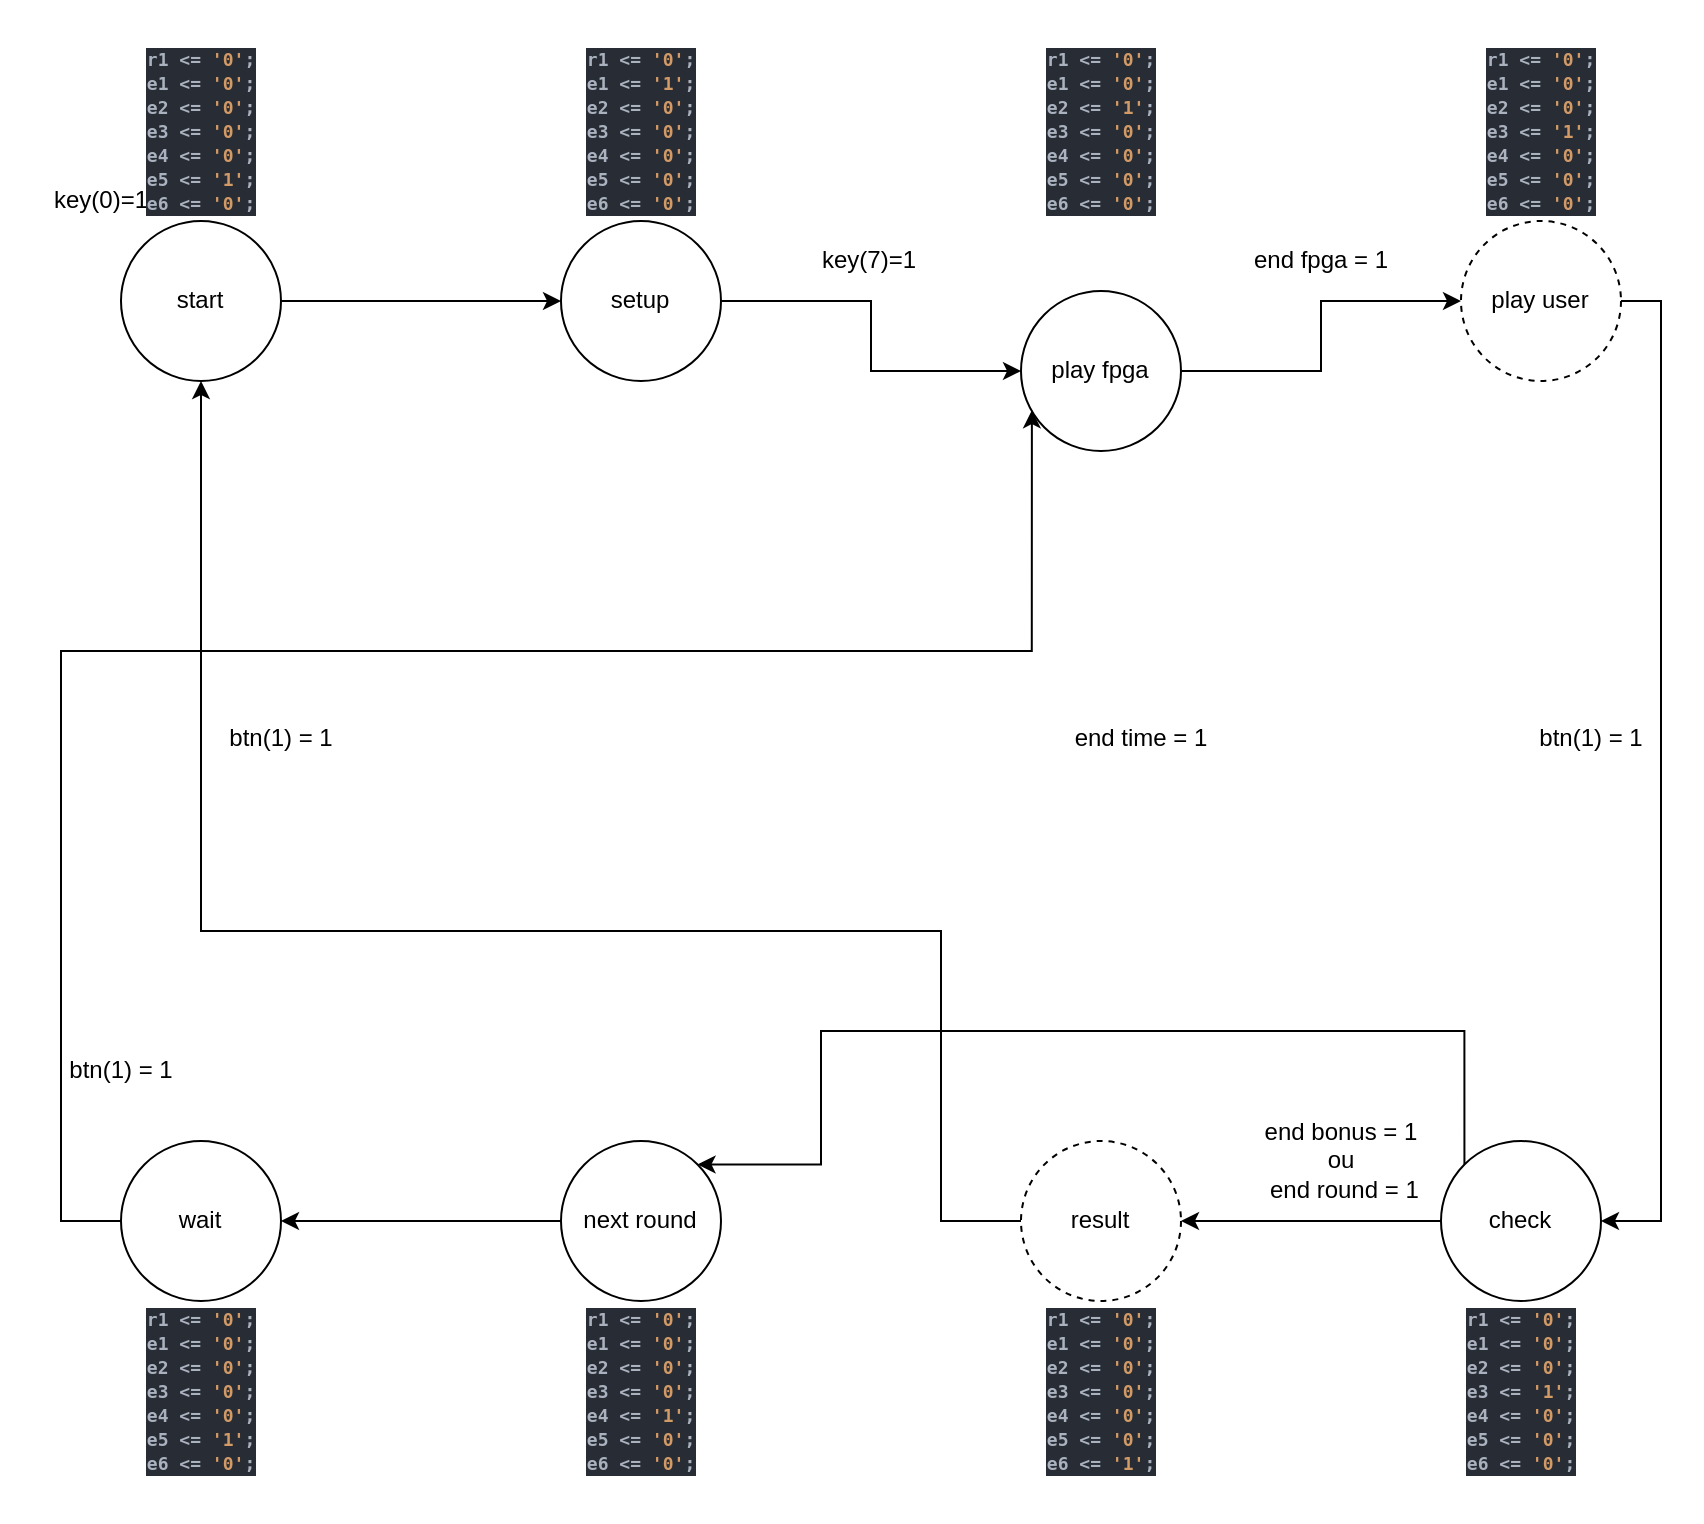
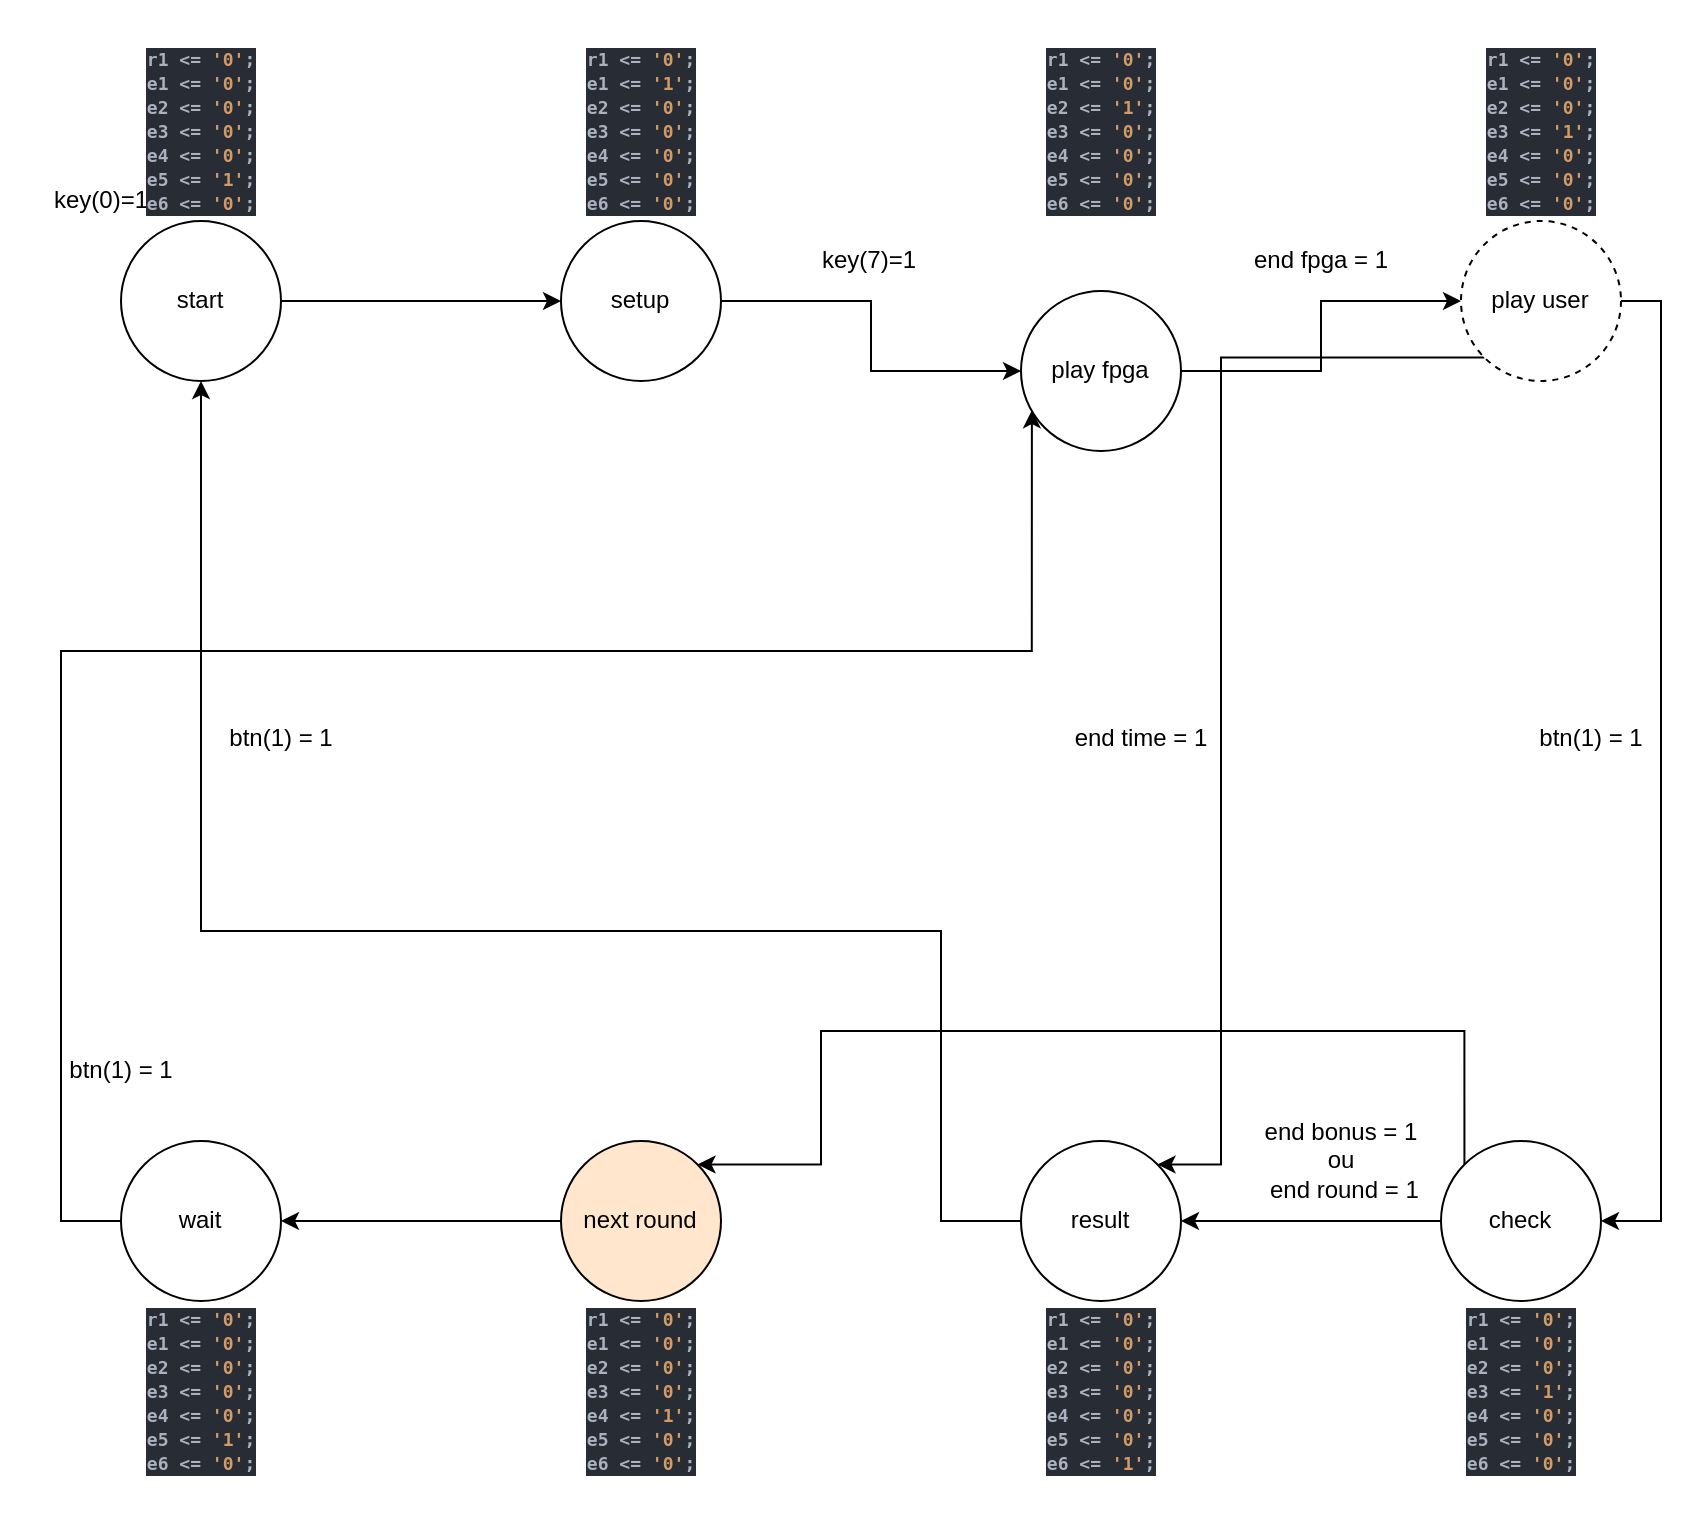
none -> (1221, 654)
(641, 1221) -> (641, 1221)
(1101, 1221) -> (1101, 1221)
